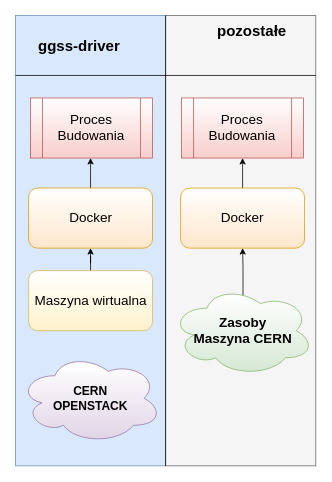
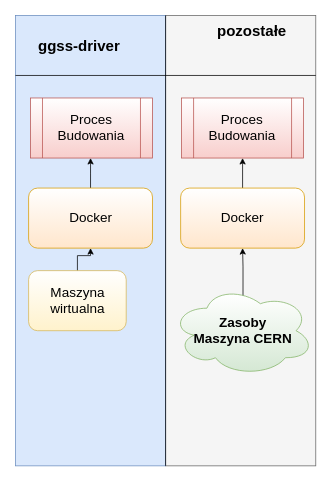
(90, 300) -> (77, 300)
(90, 398) -> none
